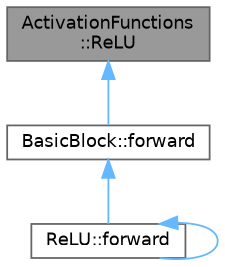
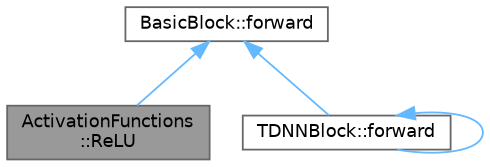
(108, 102) -> (166, 79)
(108, 241) -> (347, 133)
